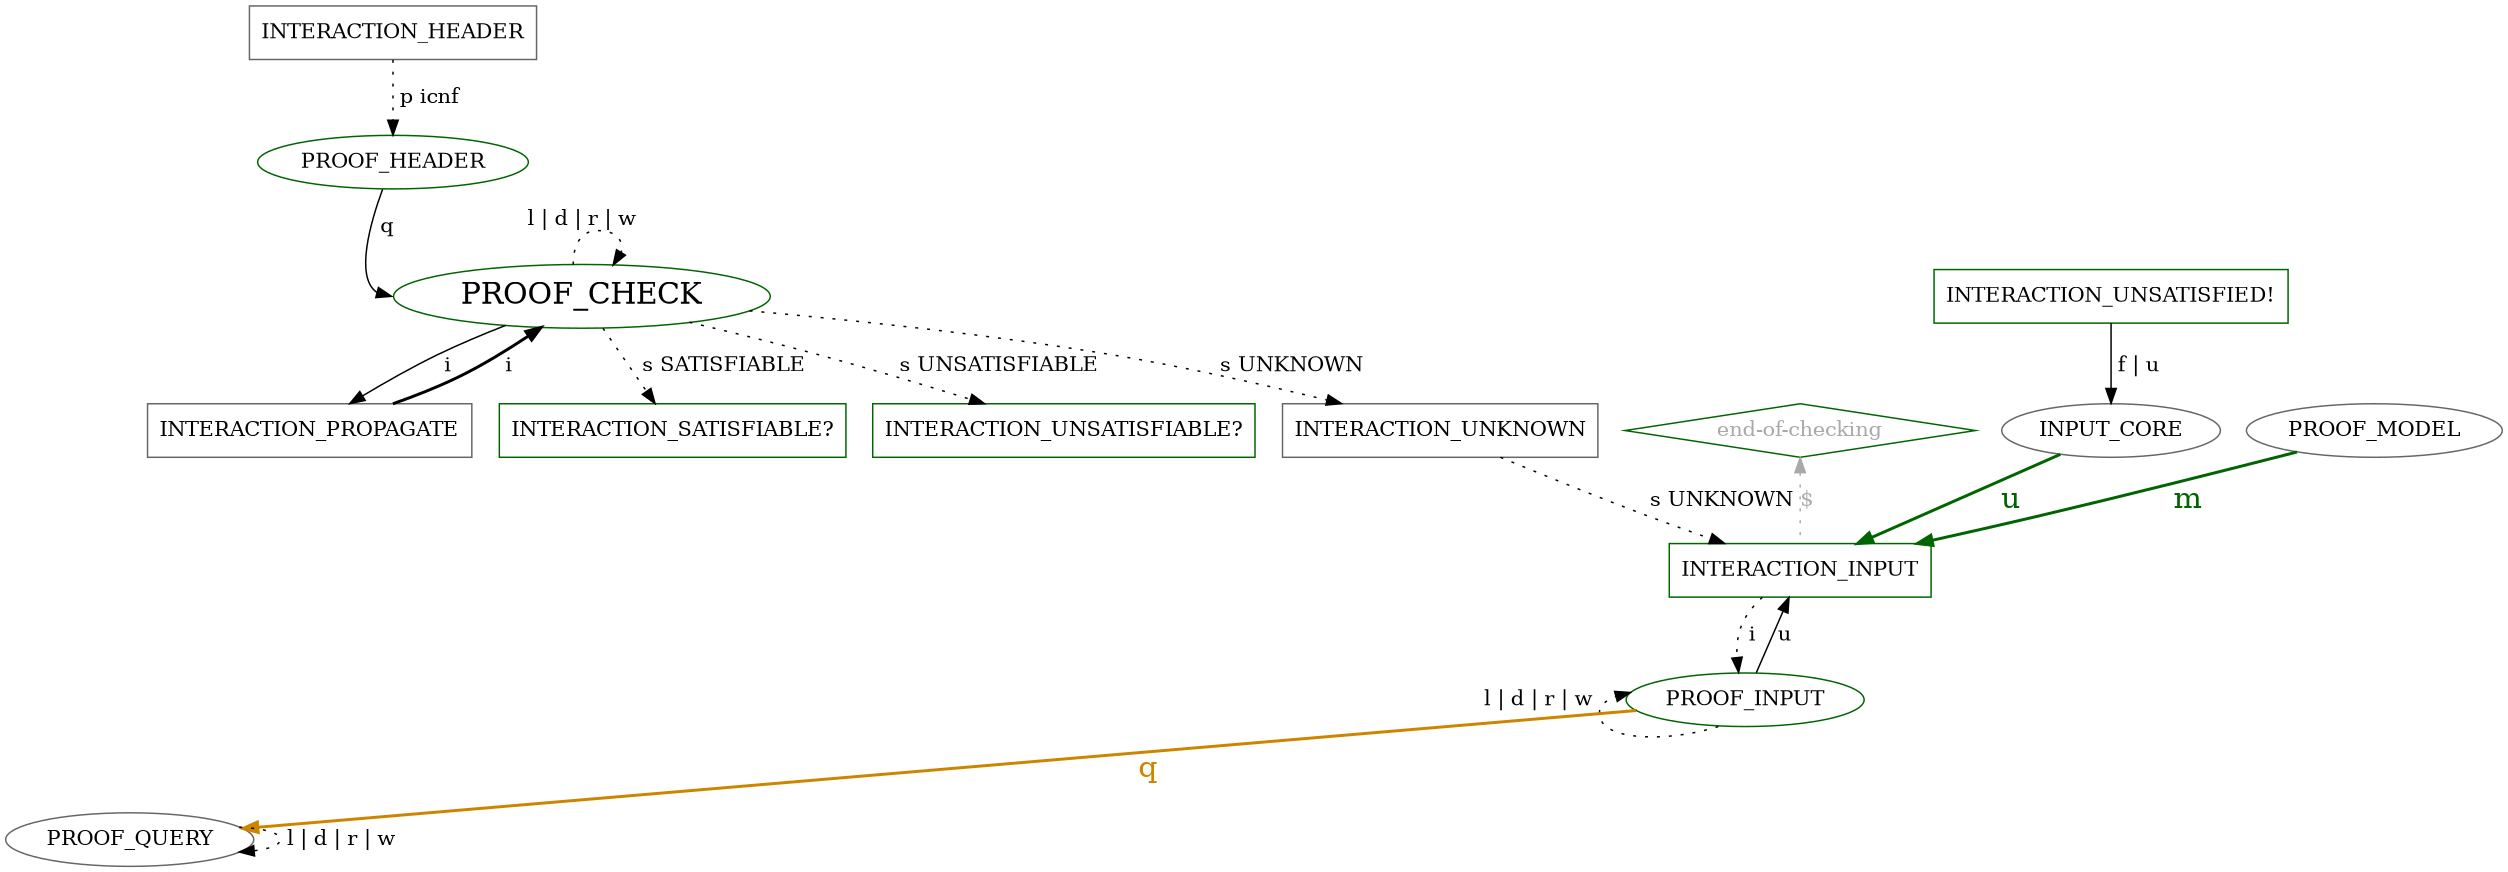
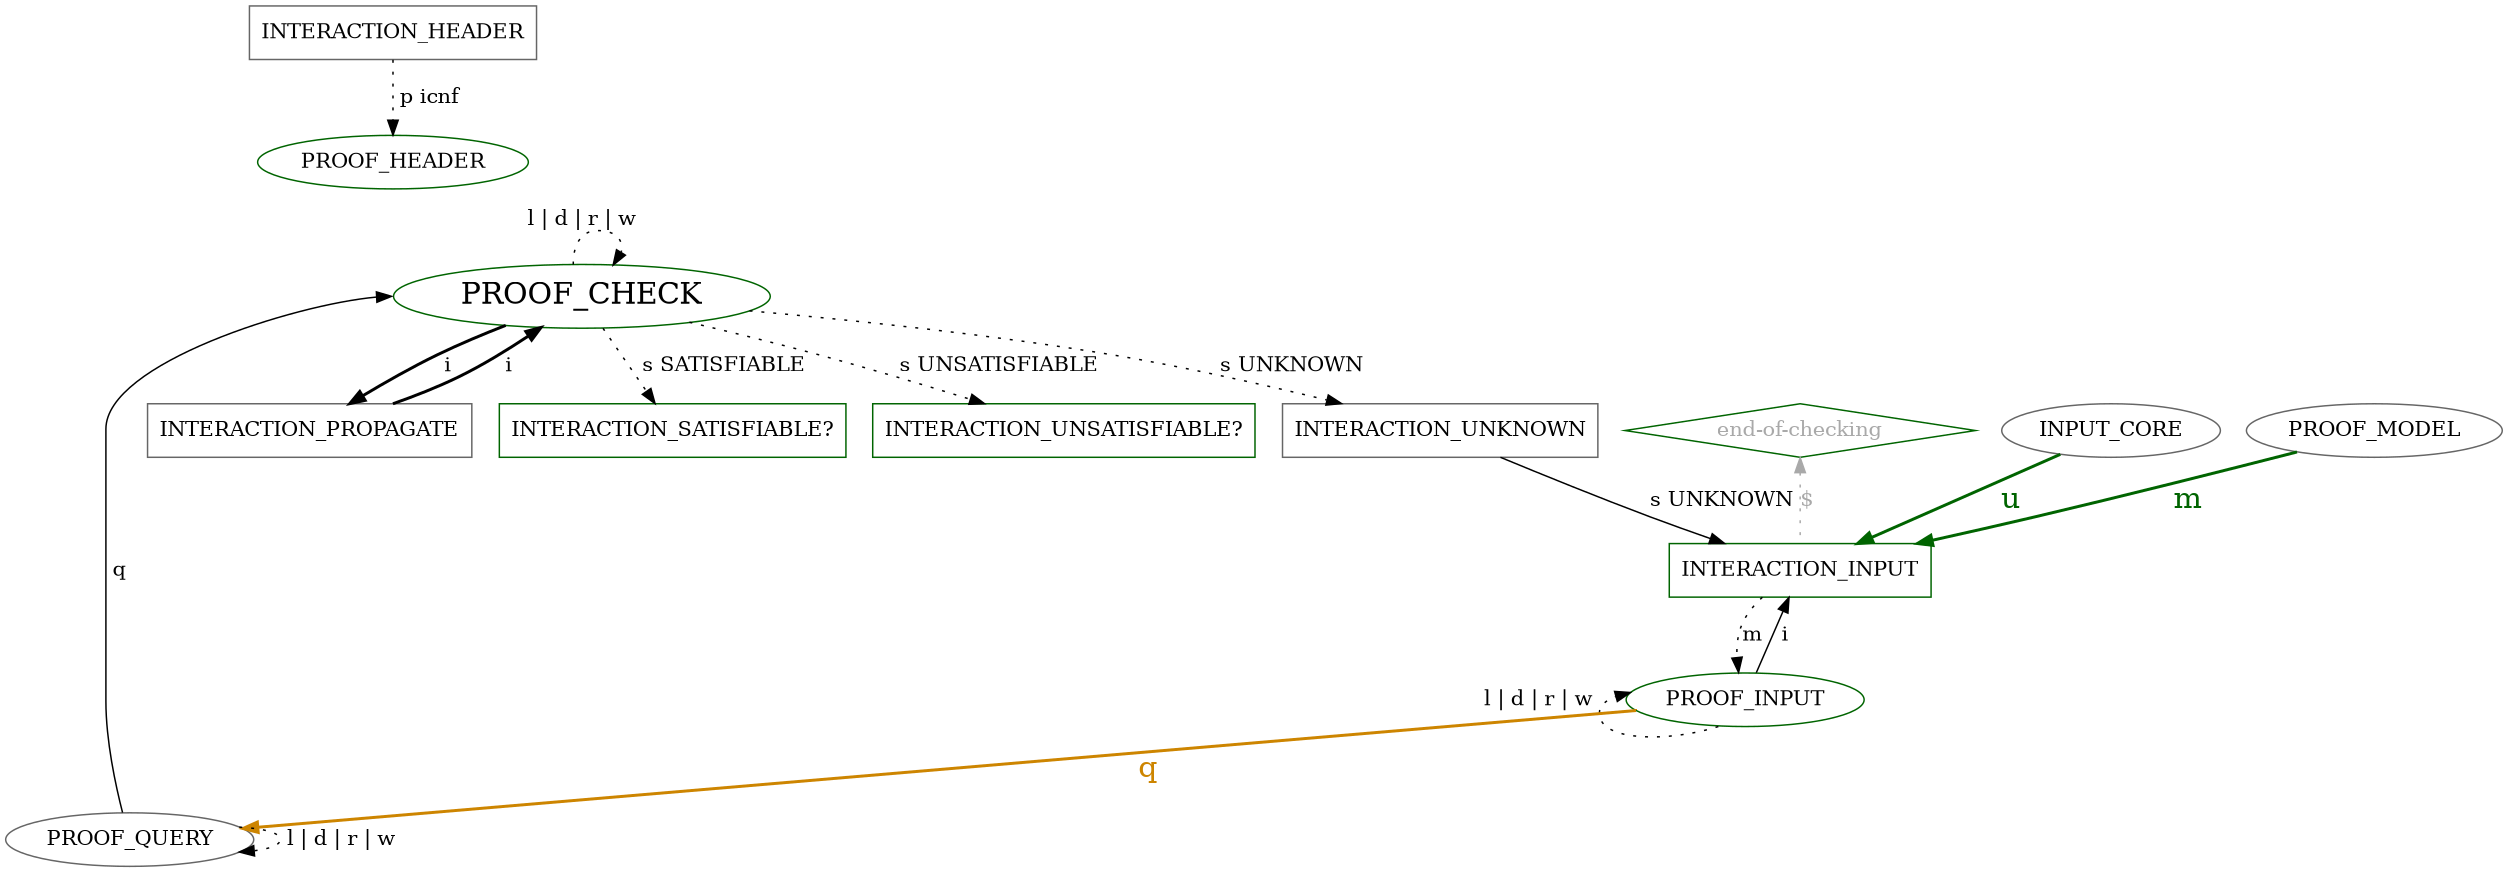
(368, 242) -> (106, 464)
(2111, 296) -> none
(432, 357) -> (432, 357)
(1605, 499) -> (1605, 499)
(1753, 635) -> (1753, 635)
(1785, 635) -> (1785, 635)
